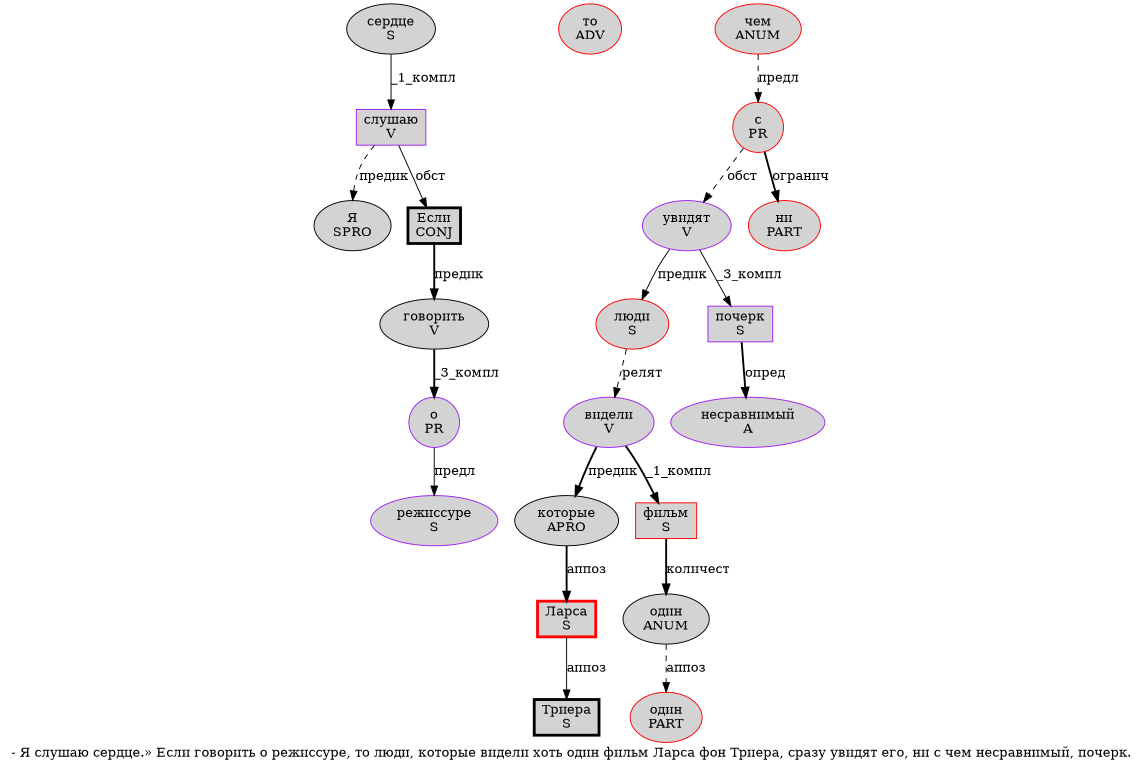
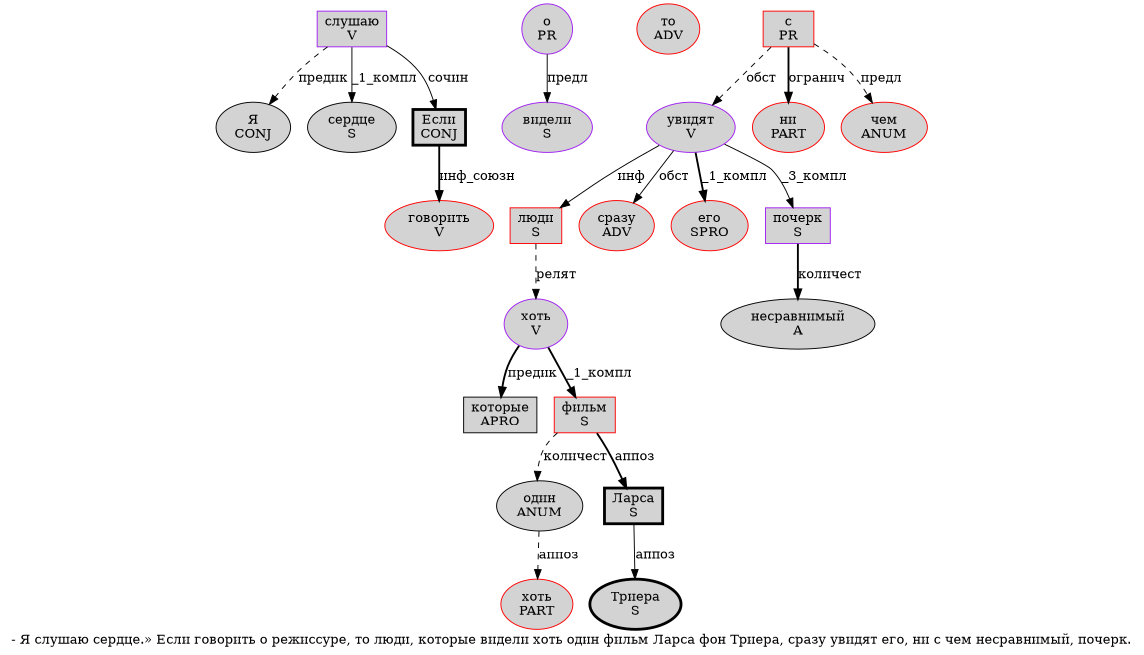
(758, 73) -> (844, 66)
(391, 77) -> (352, 70)
(758, 127) -> (788, 29)
(430, 176) -> (448, 78)
(353, 226) -> (253, 127)
none -> (617, 226)
none -> (710, 226)
(459, 275) -> (477, 176)
(683, 275) -> (632, 176)
(434, 324) -> (439, 226)
(632, 324) -> (536, 226)
(434, 368) -> none
(765, 373) -> (830, 275)
(609, 422) -> (536, 324)
(748, 422) -> (798, 324)
(434, 521) -> (547, 127)
(567, 521) -> (500, 415)
(666, 561) -> (543, 450)
(567, 569) -> (611, 456)
(567, 619) -> (634, 506)
(567, 717) -> (635, 604)
(666, 717) -> (537, 604)
